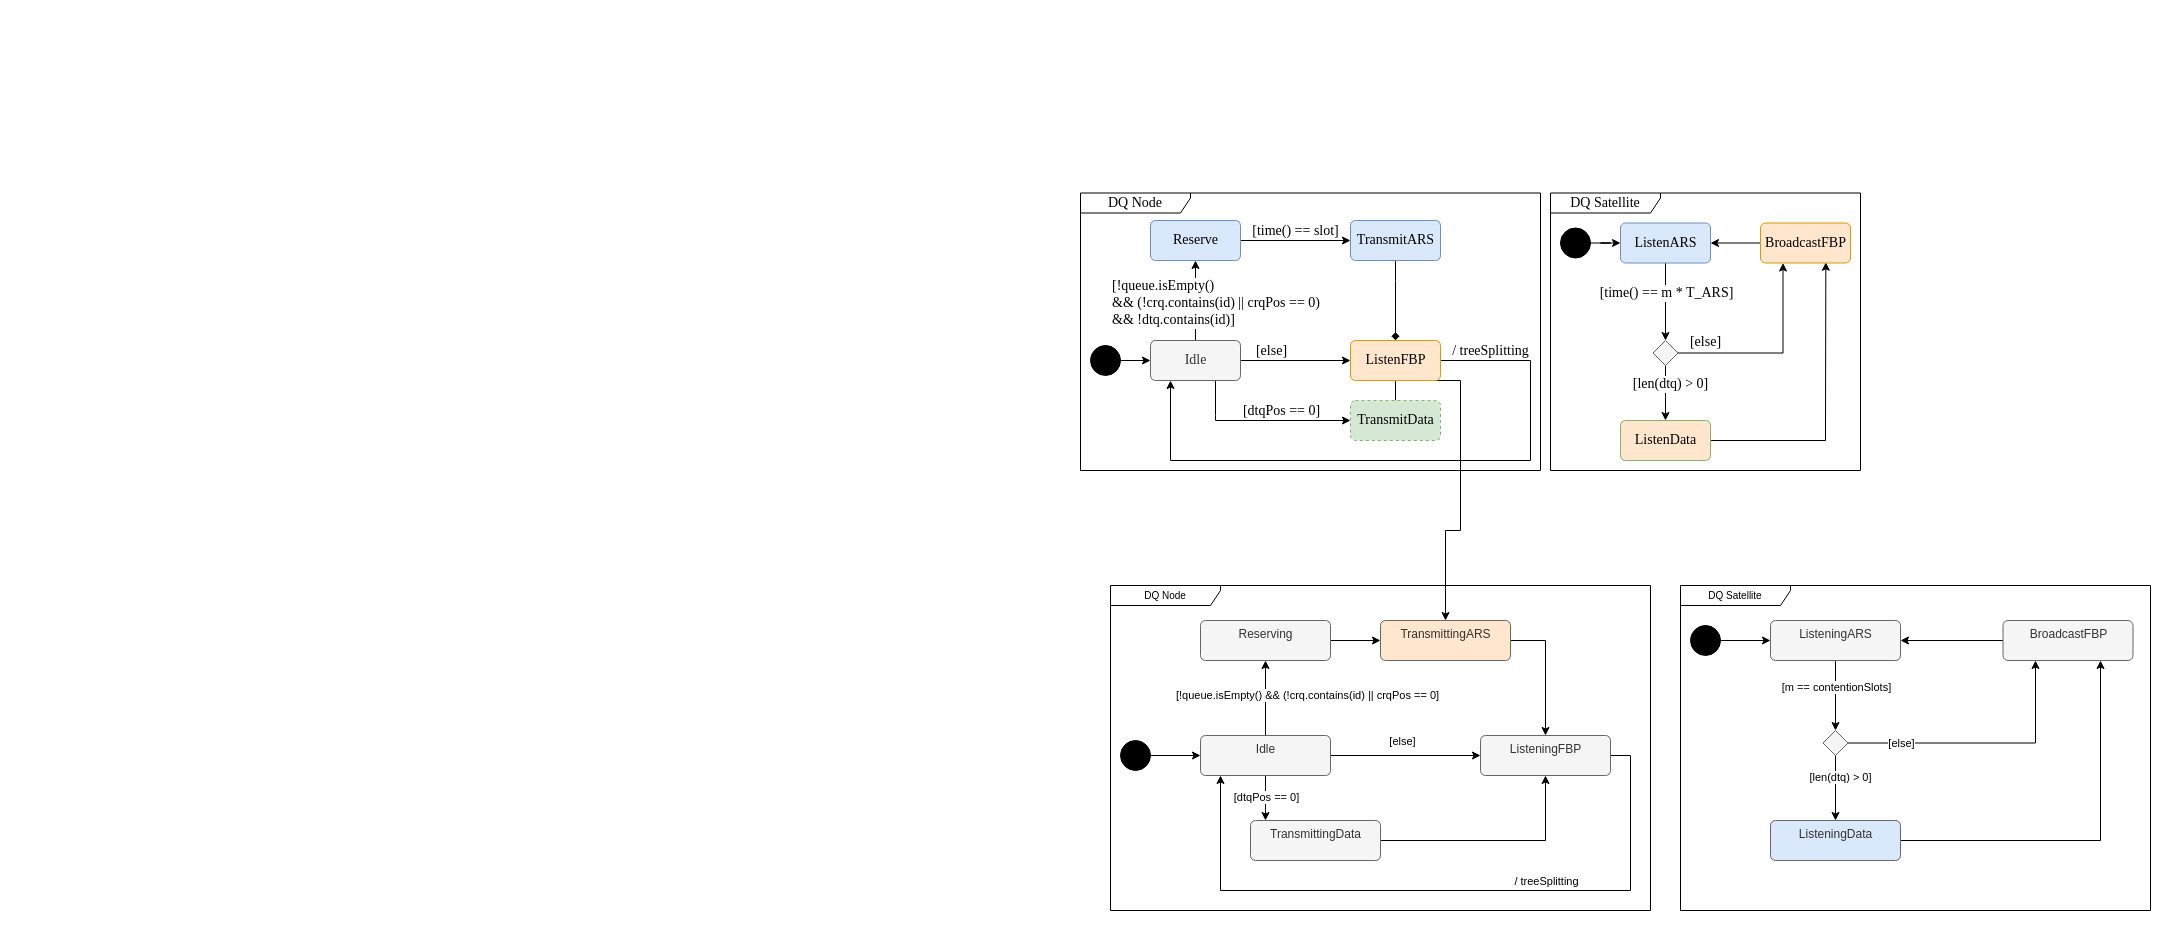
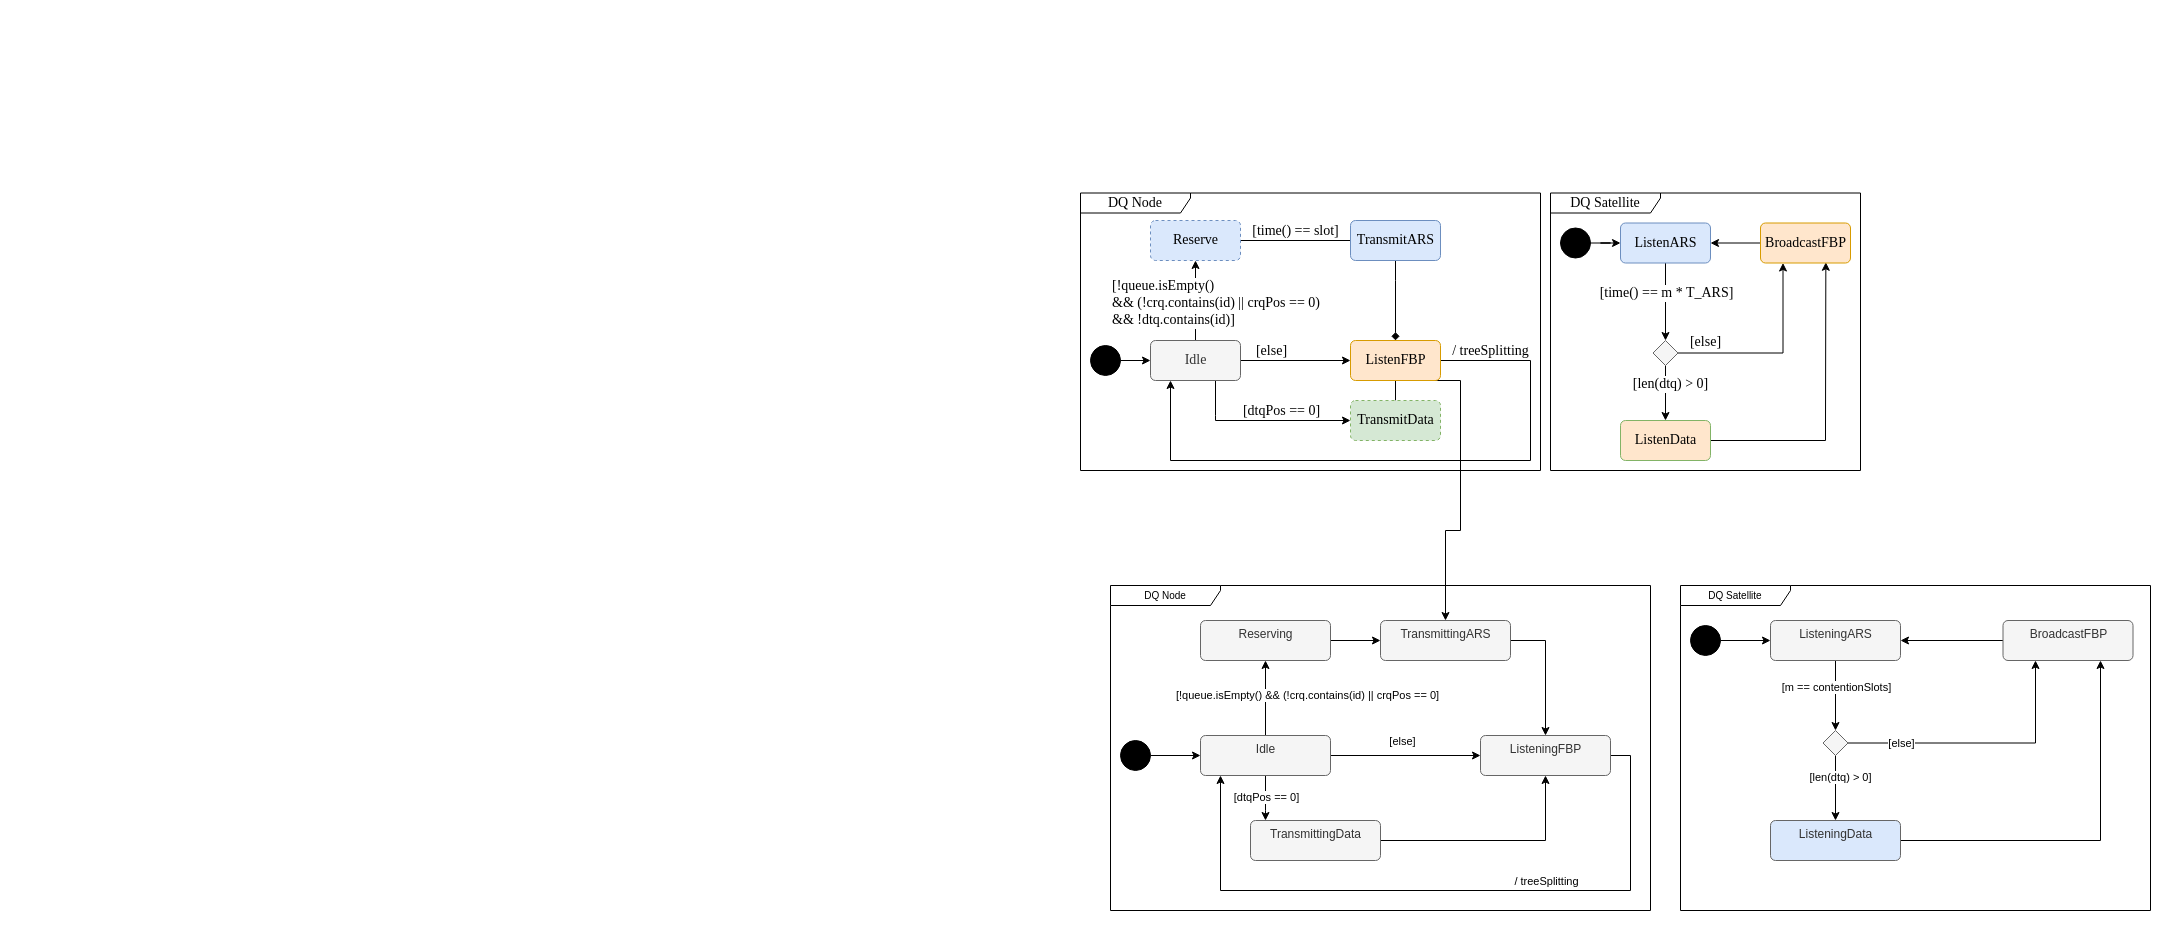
(1196, 241) -> (1196, 241)
(1342, 241) -> (1345, 241)
(1446, 641) -> (1446, 641)
